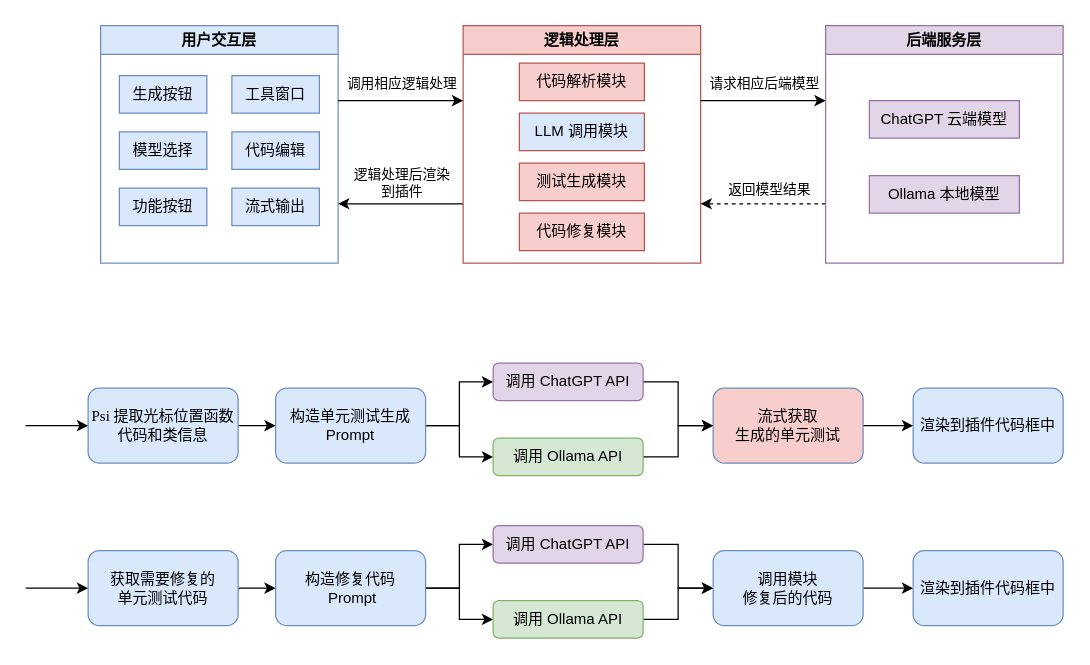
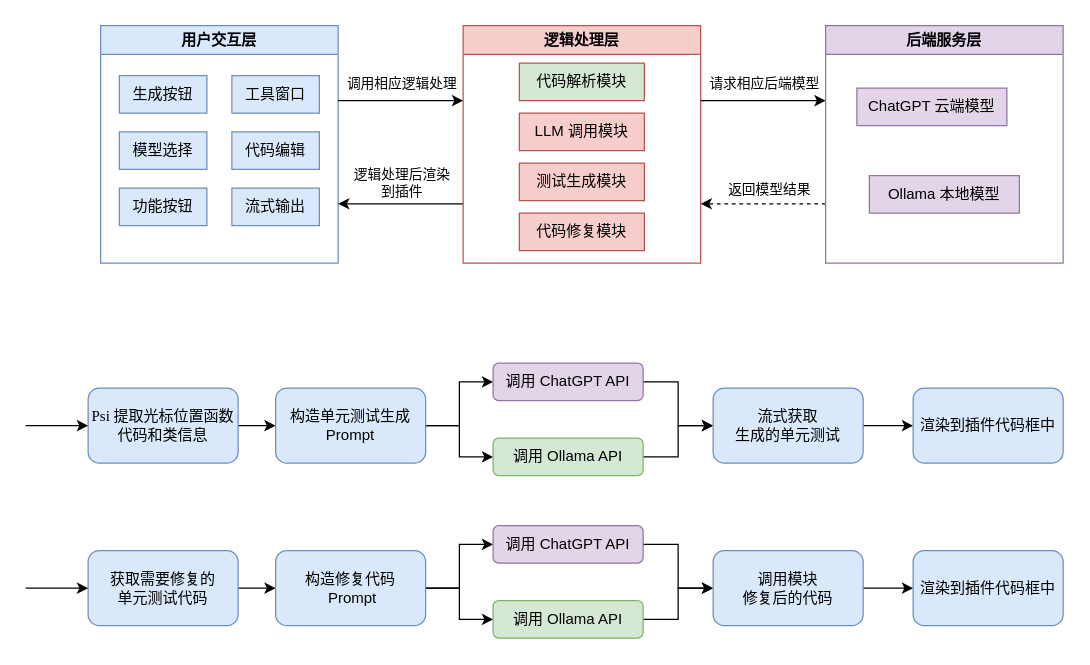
(582, 82) -> (582, 82)
(944, 119) -> (932, 107)
(582, 132) -> (582, 132)
(788, 426) -> (788, 426)
